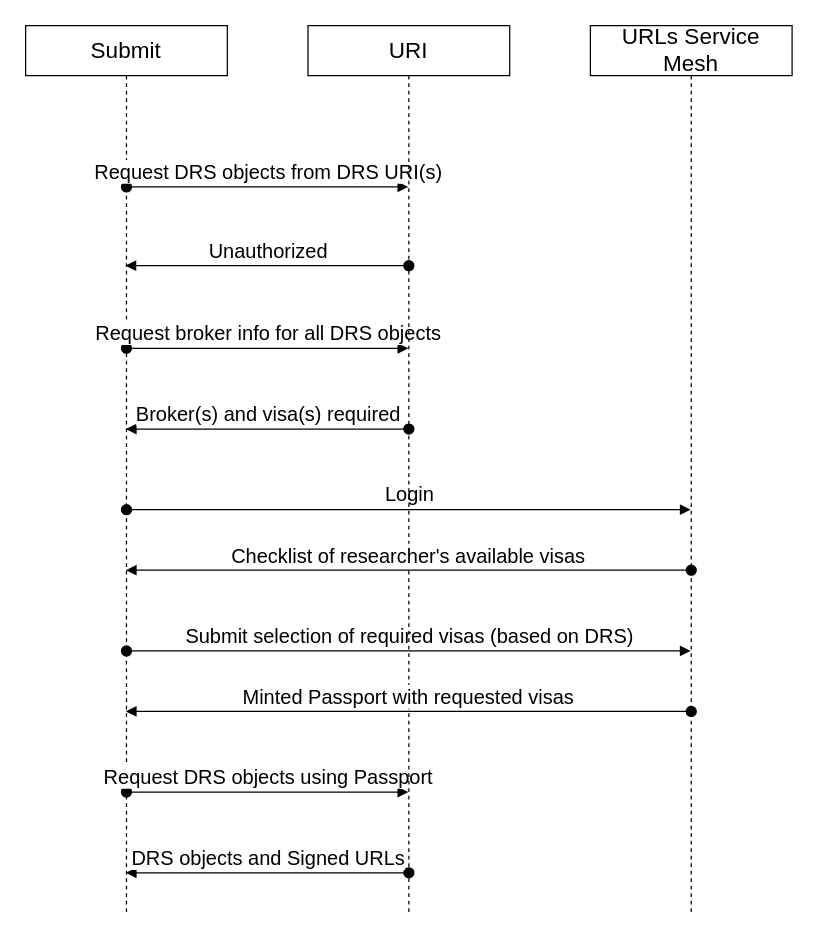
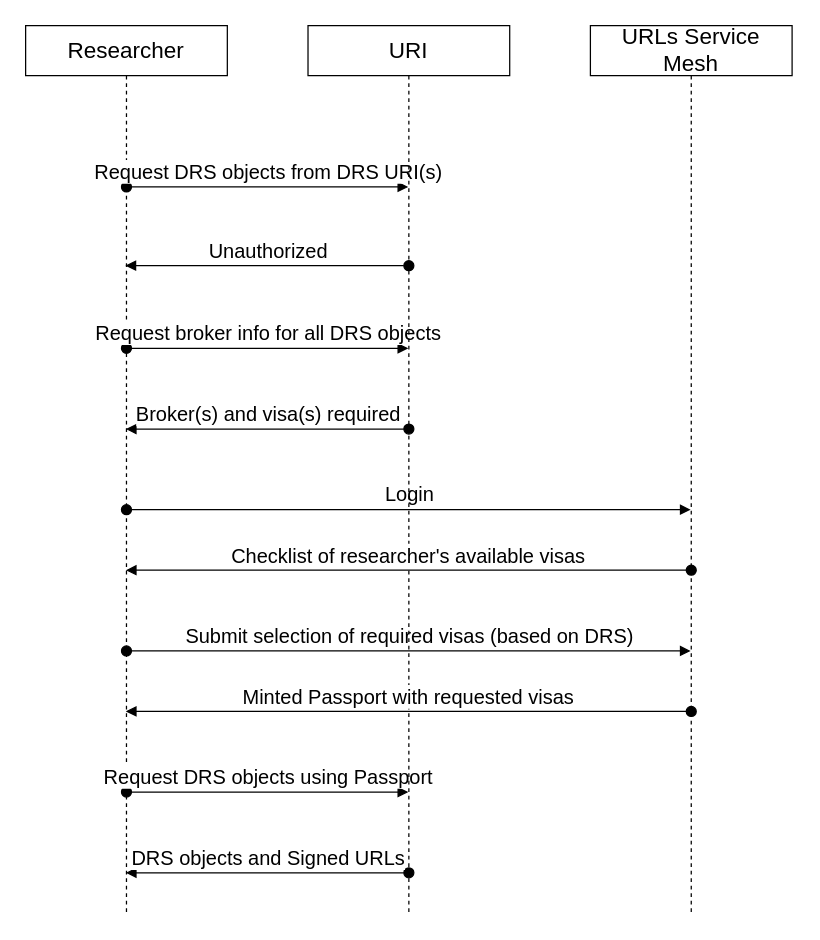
(126, 51) -> (126, 51)
